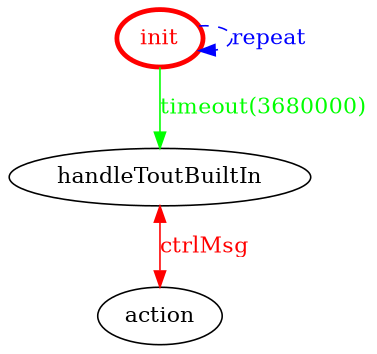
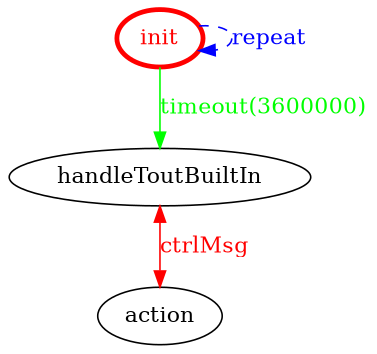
(264, 108) -> (264, 108)
